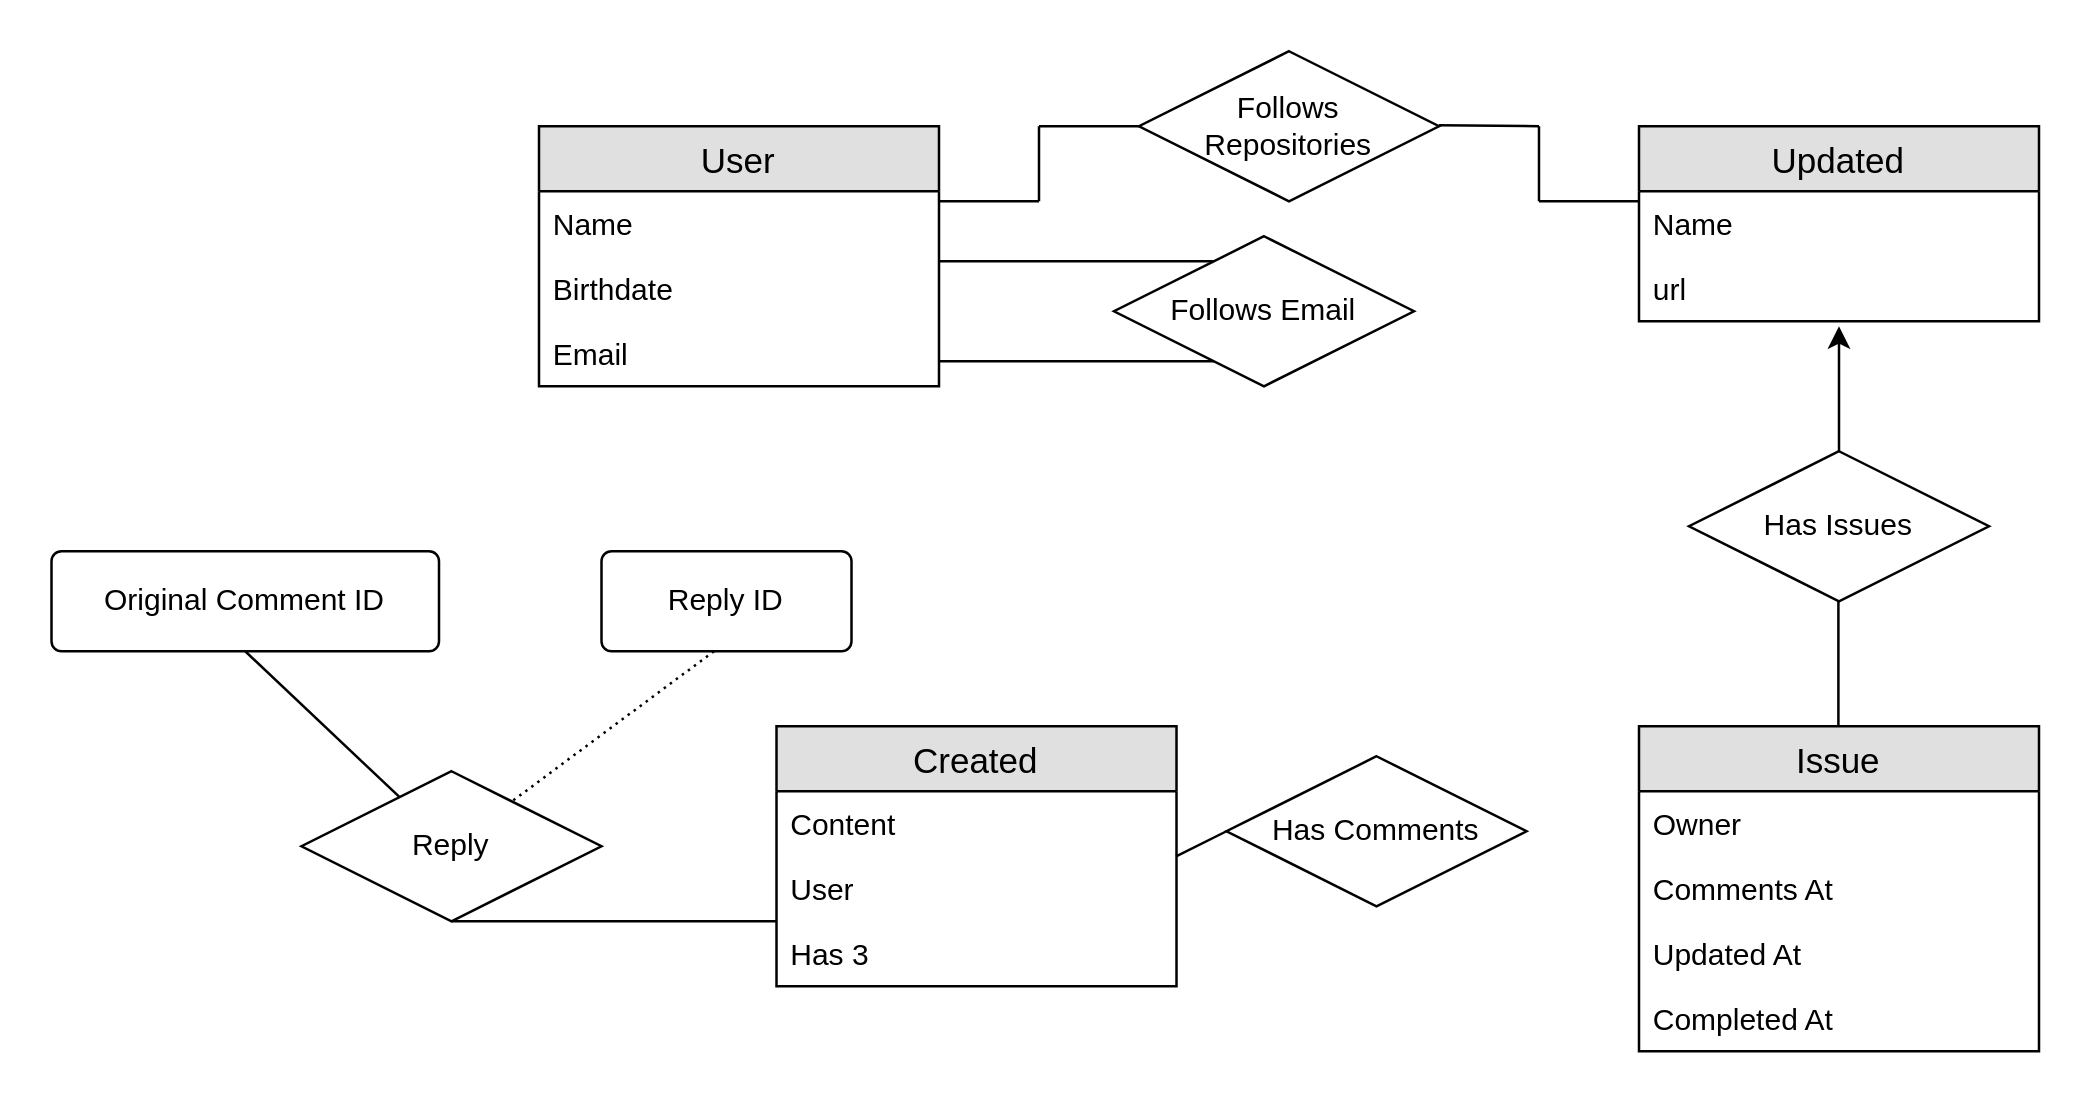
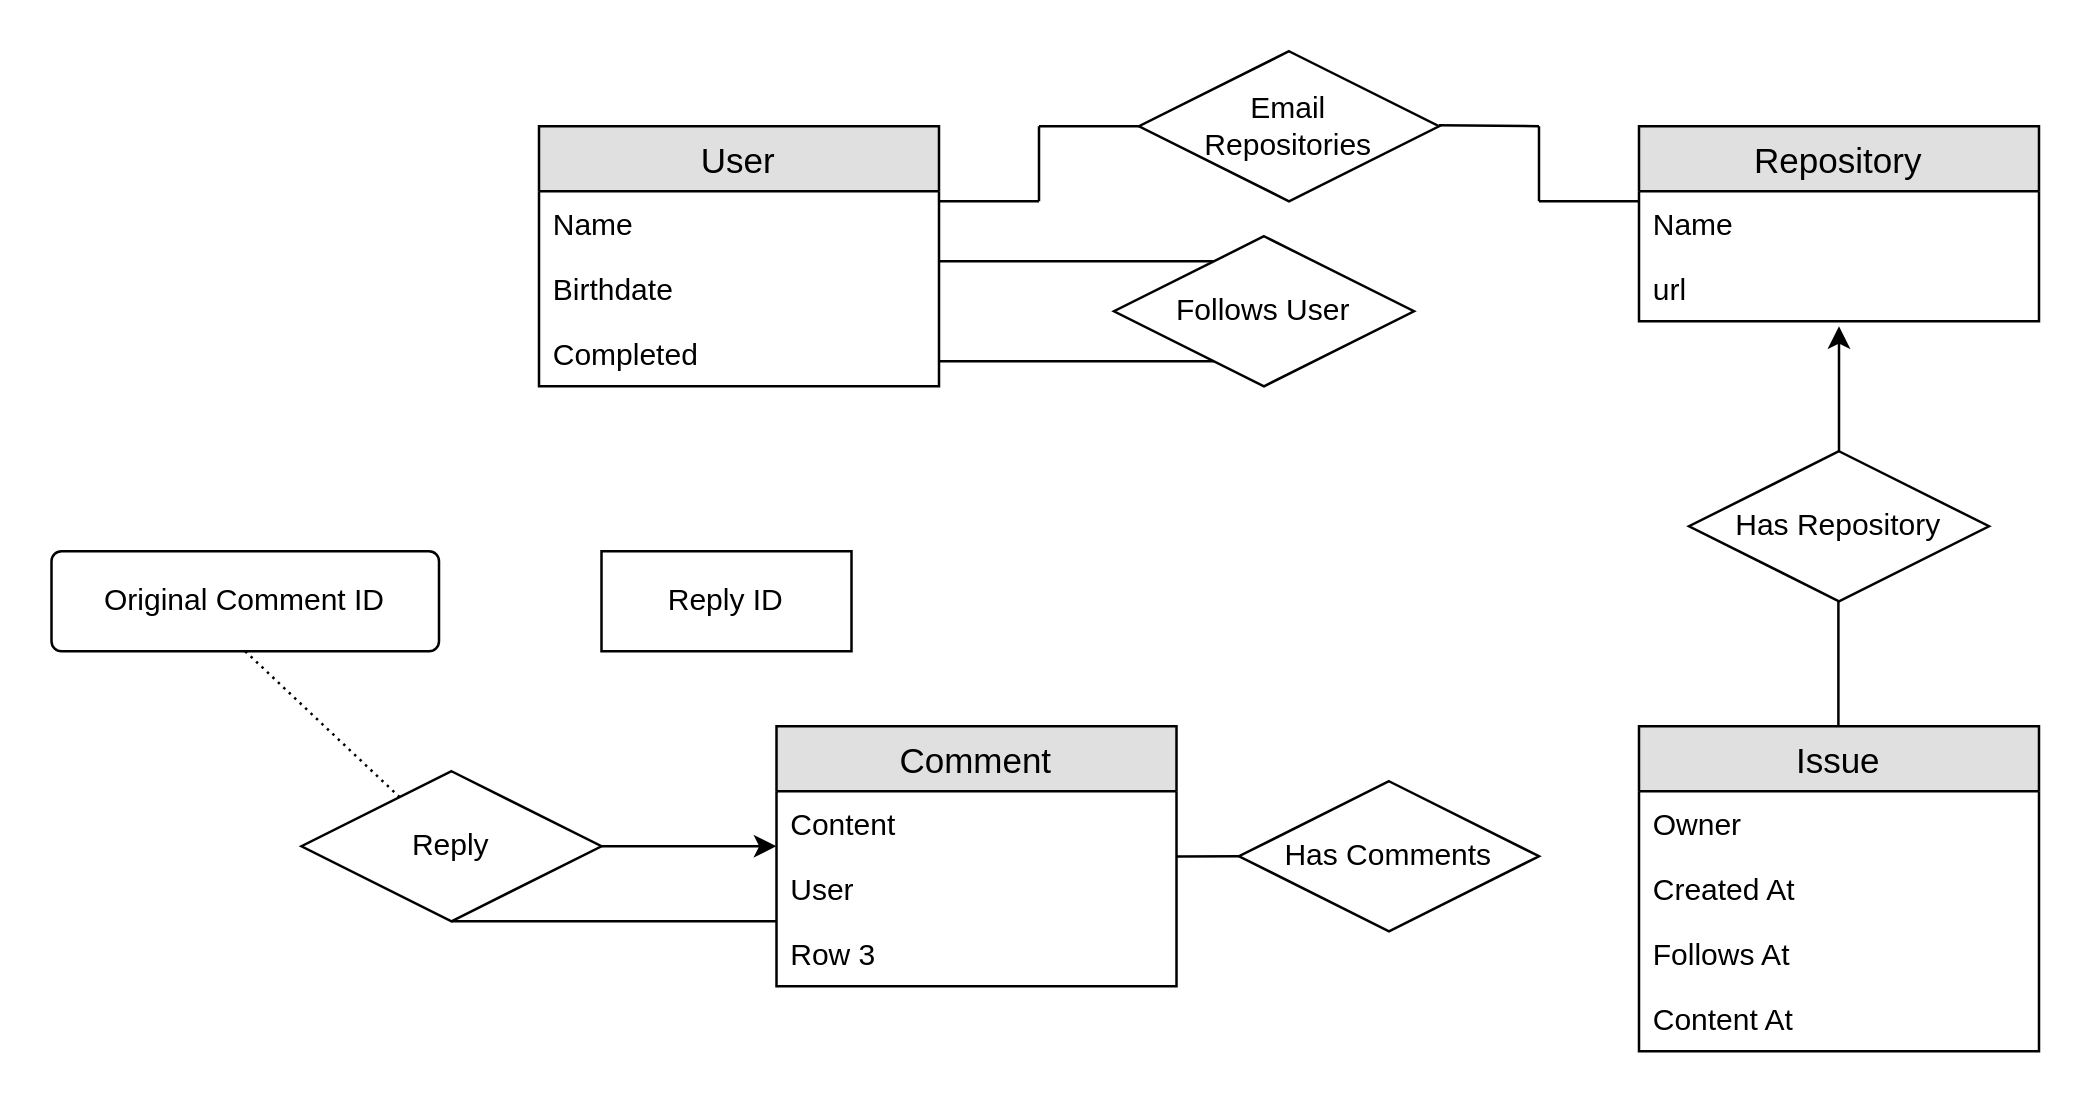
(1289, 126) -> (1289, 126)
(1838, 161) -> (1838, 161)
(1264, 311) -> (1264, 311)
(587, 355) -> (624, 355)
(1839, 526) -> (1839, 526)
(726, 601) -> (726, 601)
(322, 724) -> (322, 724)
(611, 728) -> none
(975, 761) -> (975, 761)
(1376, 831) -> (1389, 856)
none -> (680, 846)
(1741, 890) -> (1733, 890)
(828, 955) -> (828, 955)
(1733, 955) -> (1725, 955)
(1746, 1020) -> (1733, 1020)
